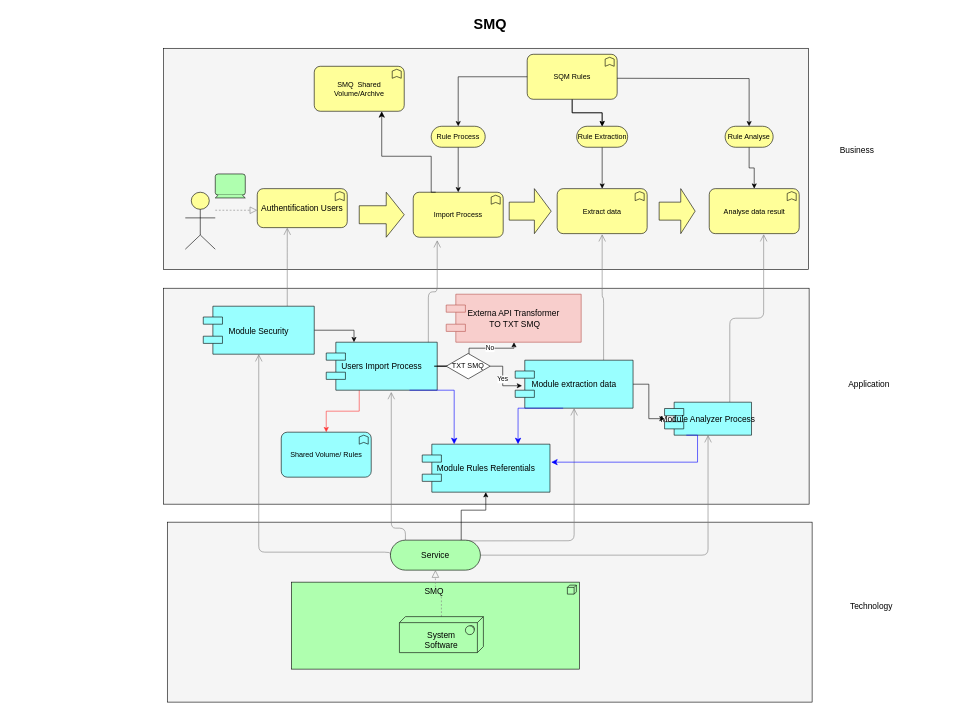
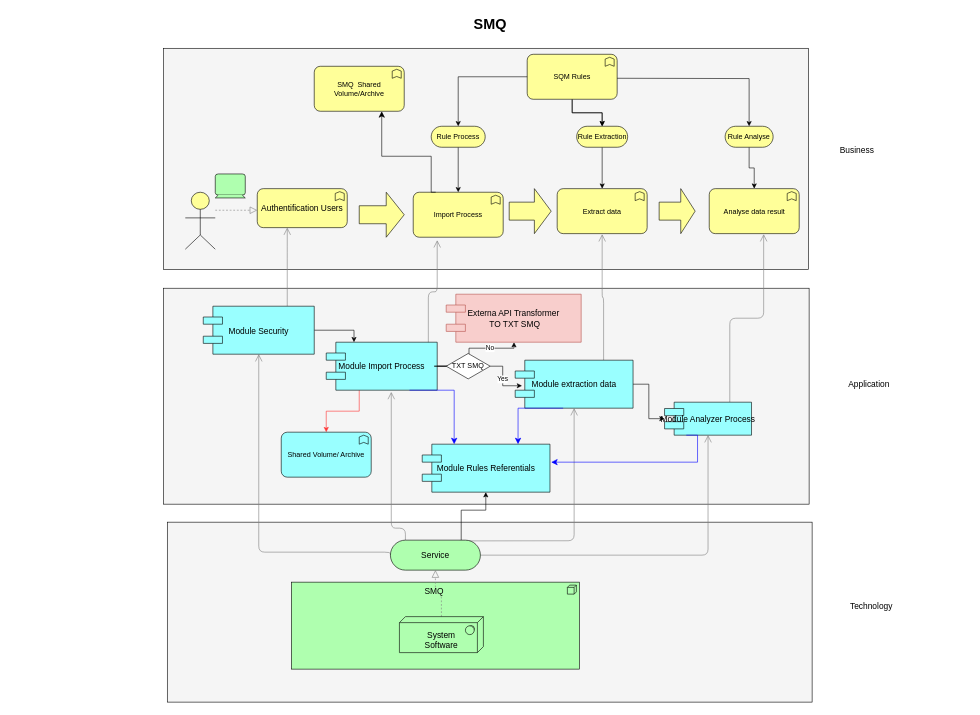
(381, 367) -> (381, 367)
(326, 455) -> (326, 455)
